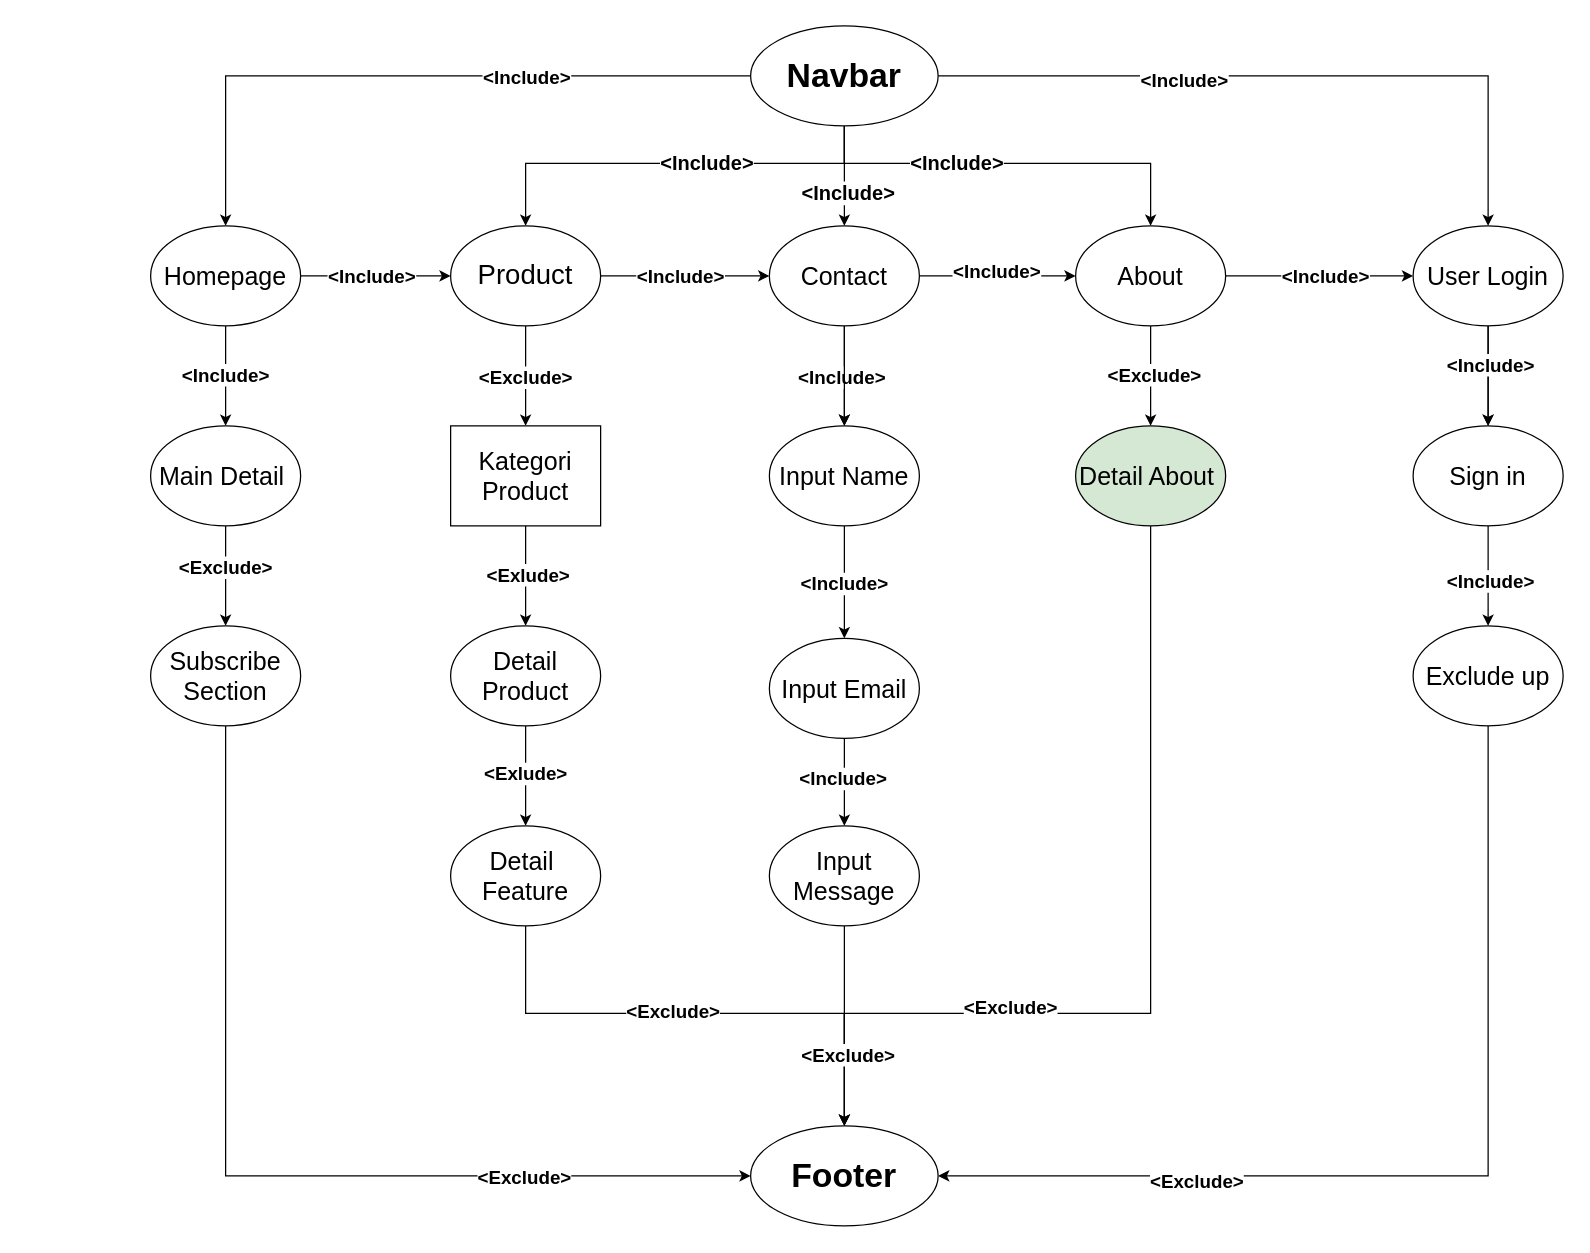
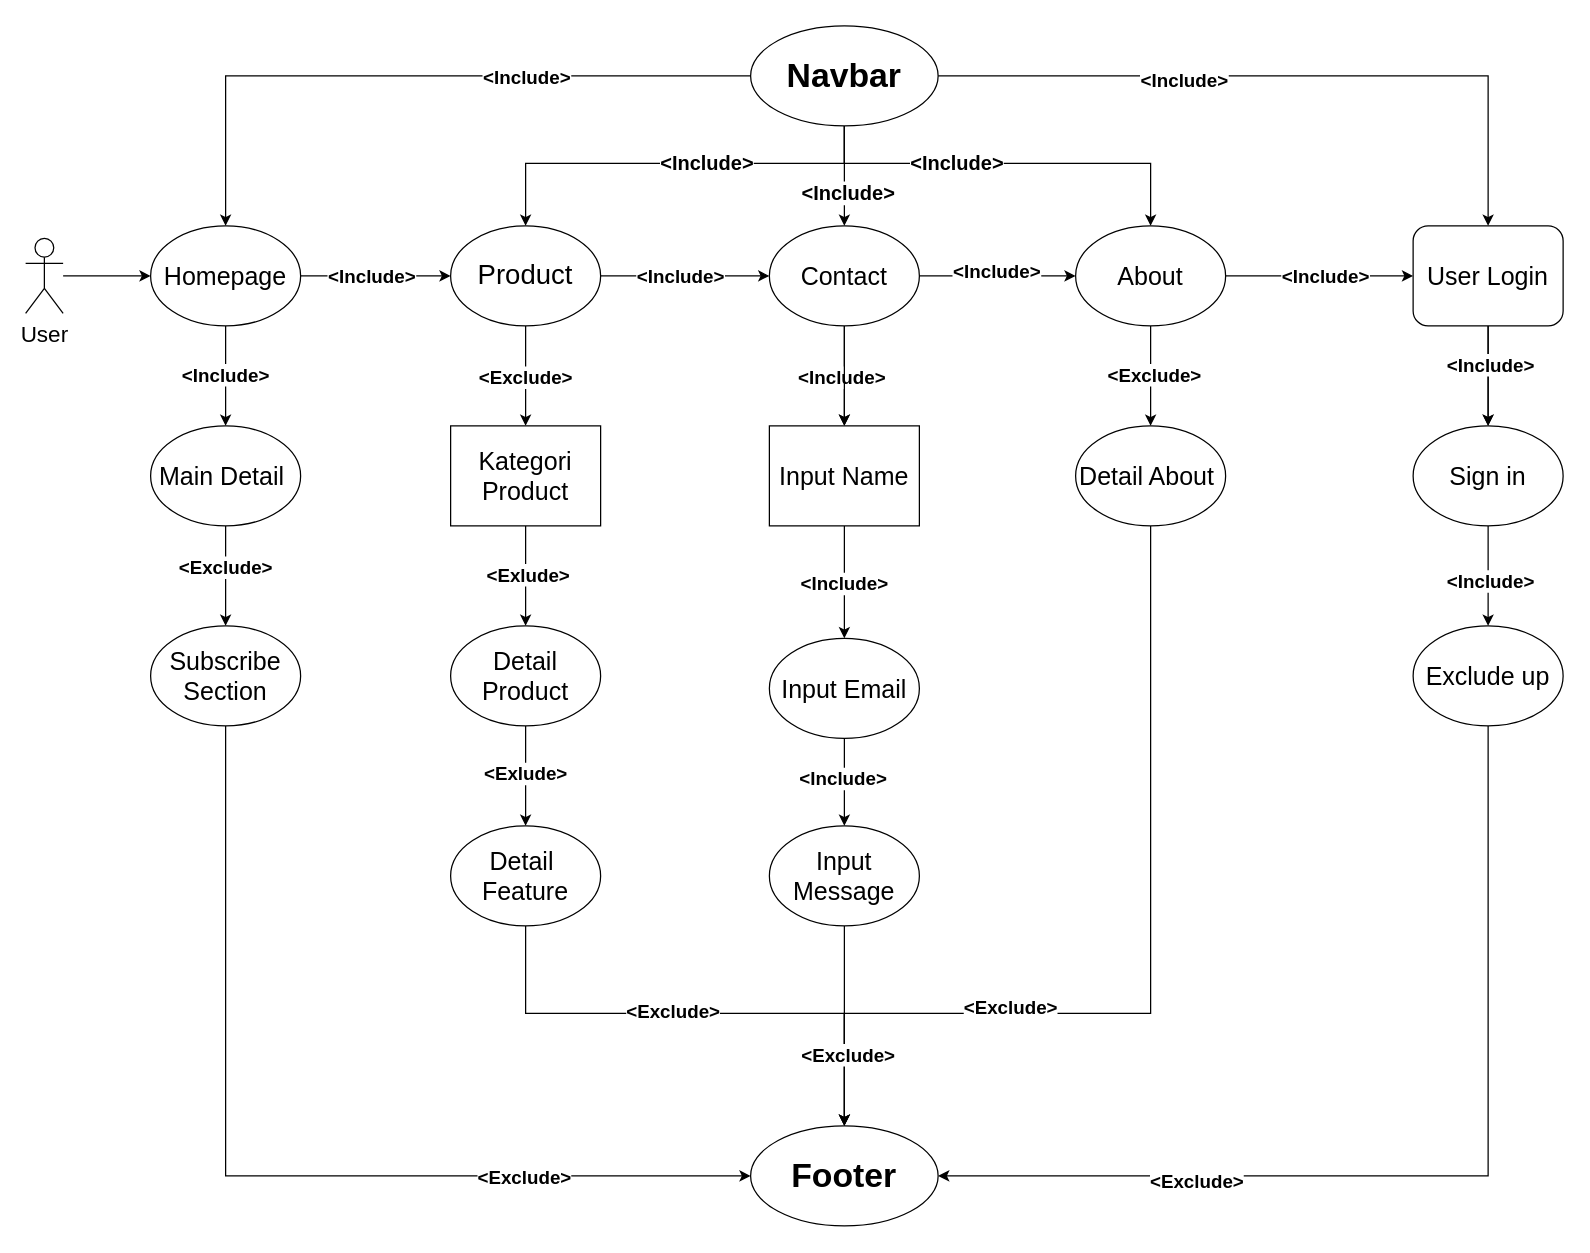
none -> (44, 276)
none -> (102, 276)
(1488, 276) -> (1488, 276)
(844, 476) -> (844, 476)
(1151, 476) -> (1151, 476)
